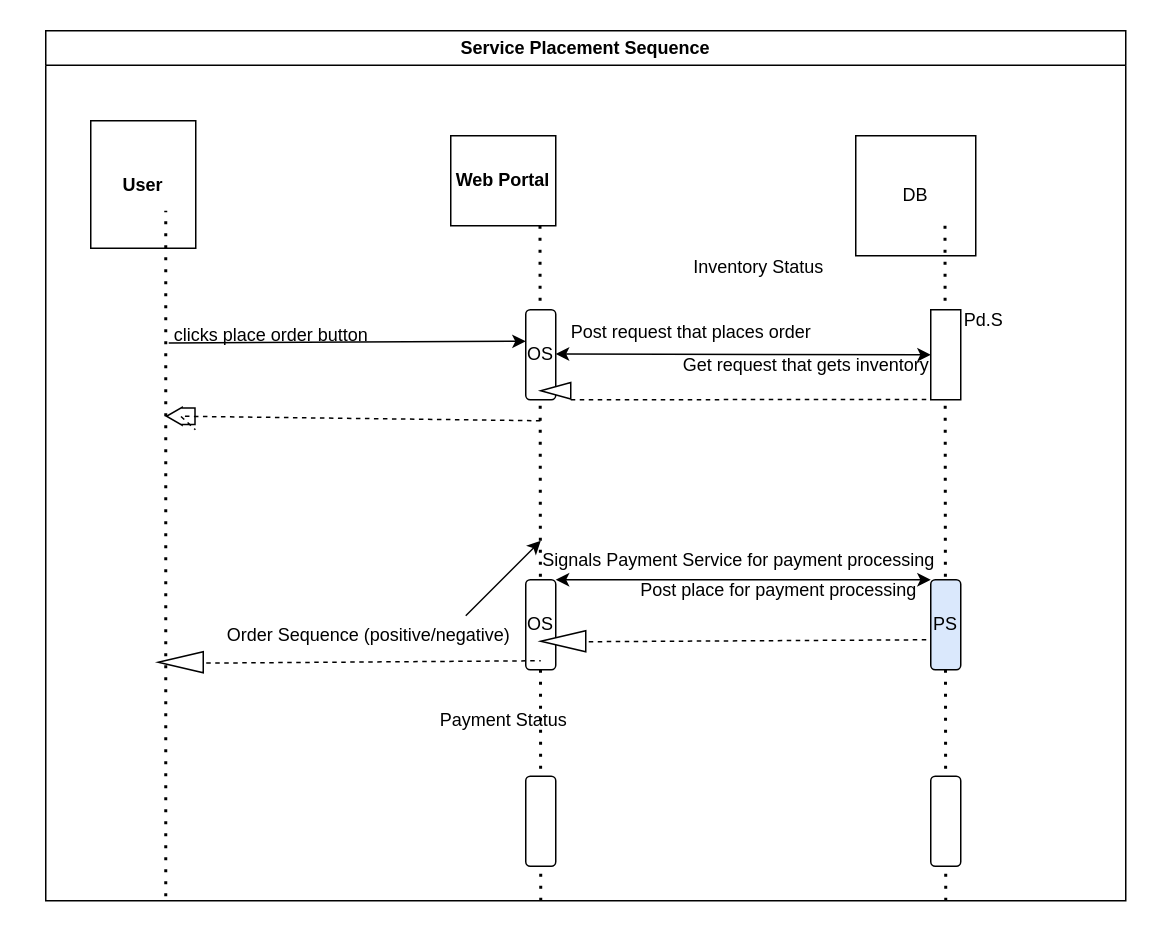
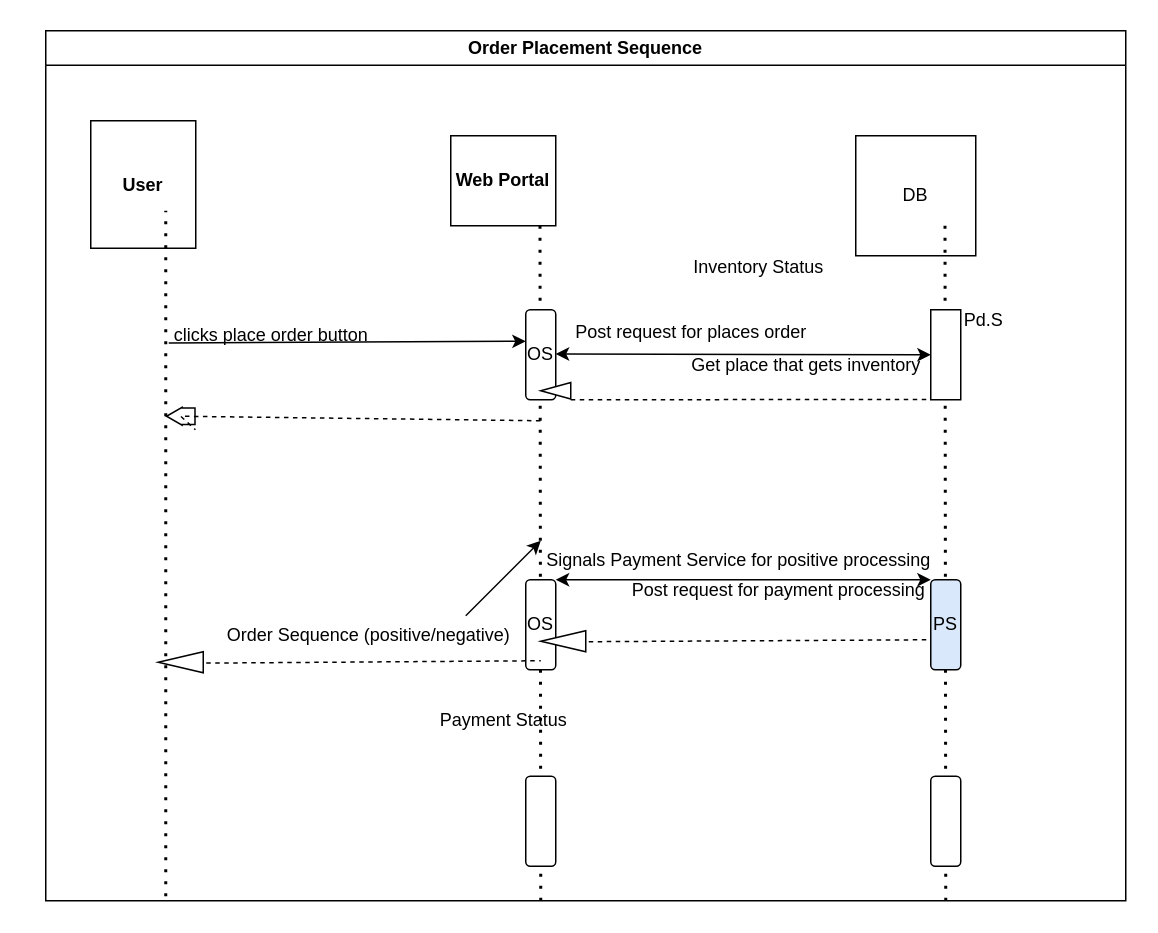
(586, 49) -> (586, 49)
(677, 332) -> (677, 332)
(887, 365) -> (887, 365)
(677, 560) -> (677, 560)
(812, 590) -> (812, 590)
